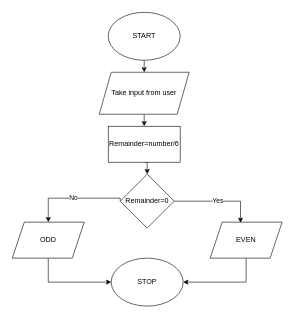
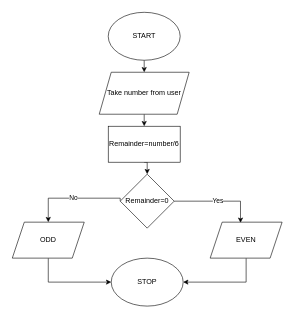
(144, 93) -> (144, 93)
